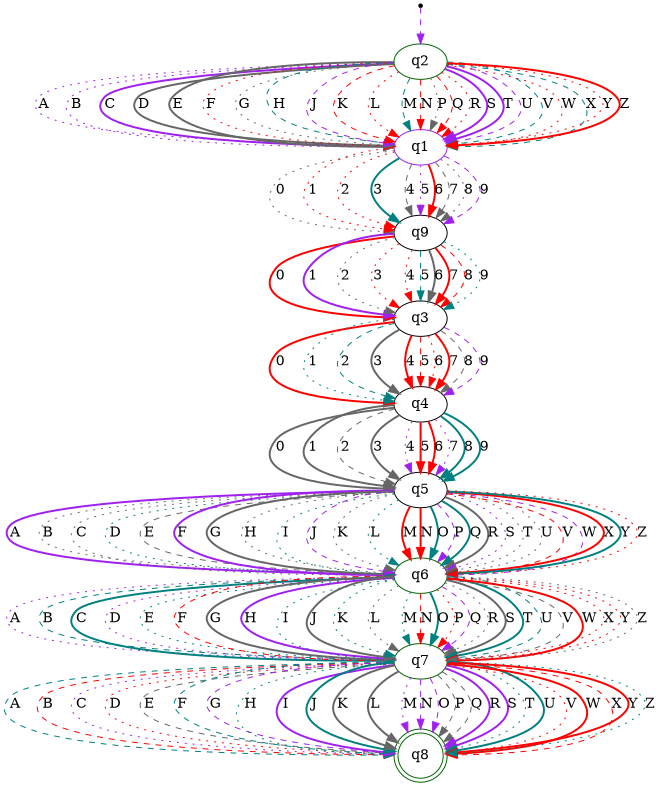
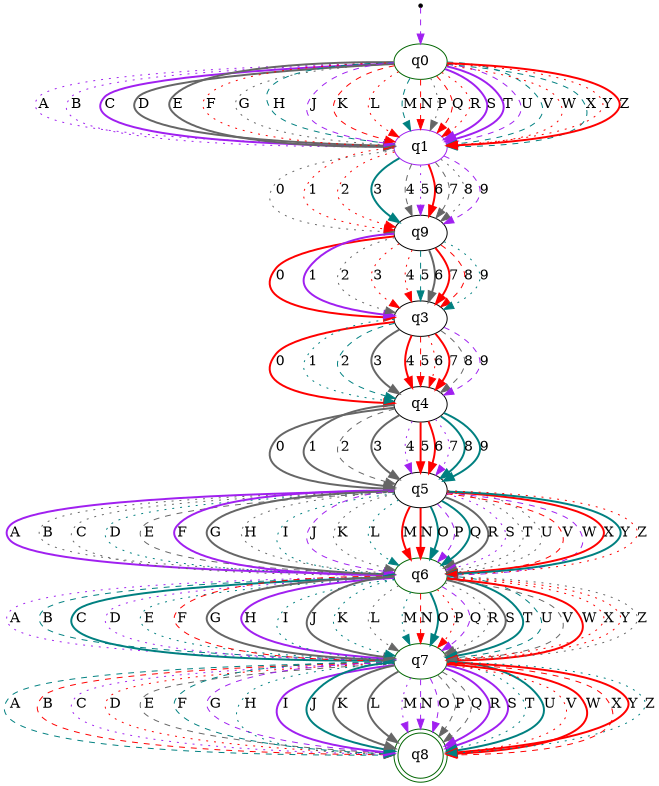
(421, 62) -> (421, 62)
